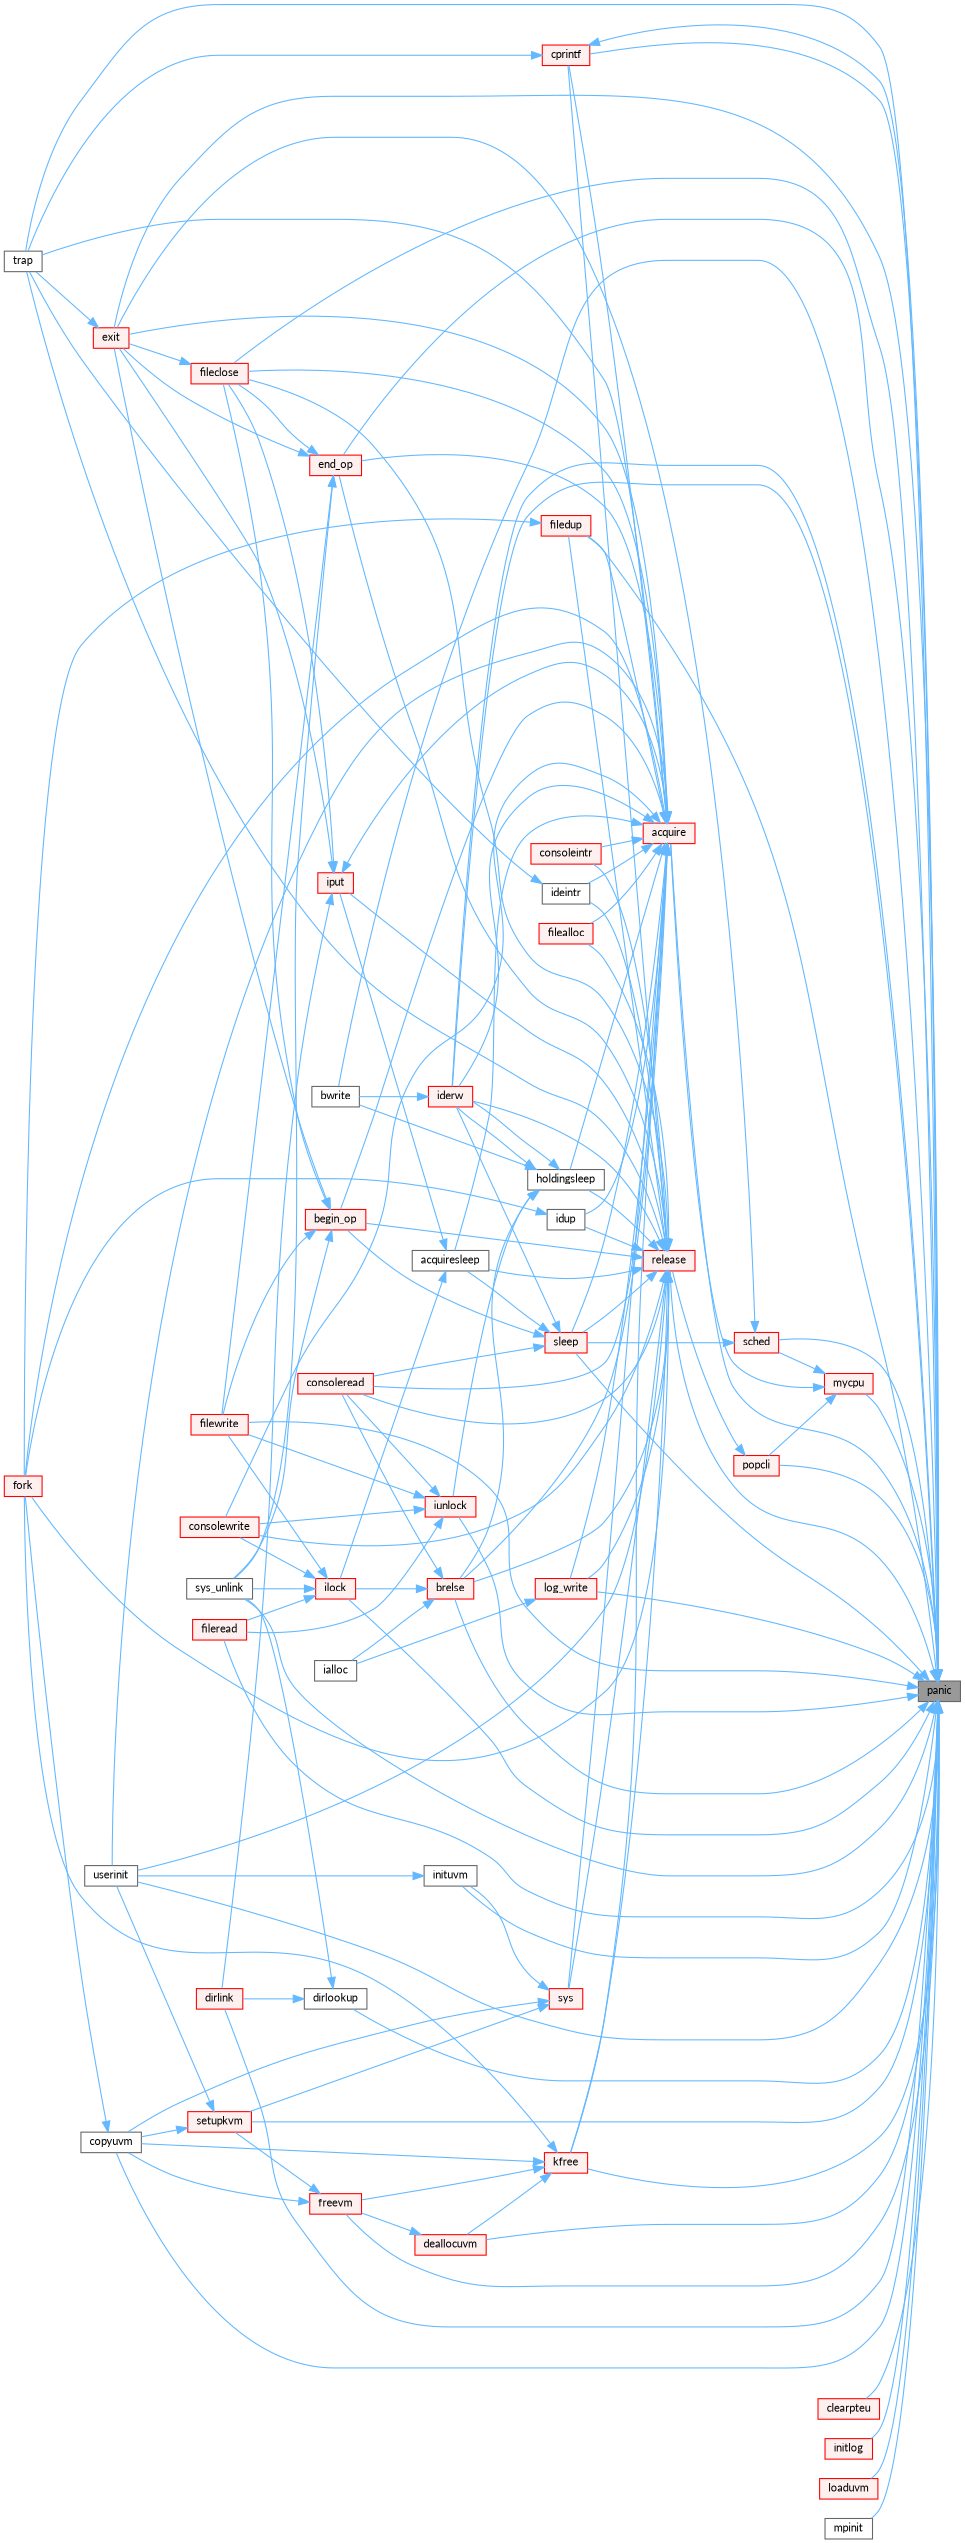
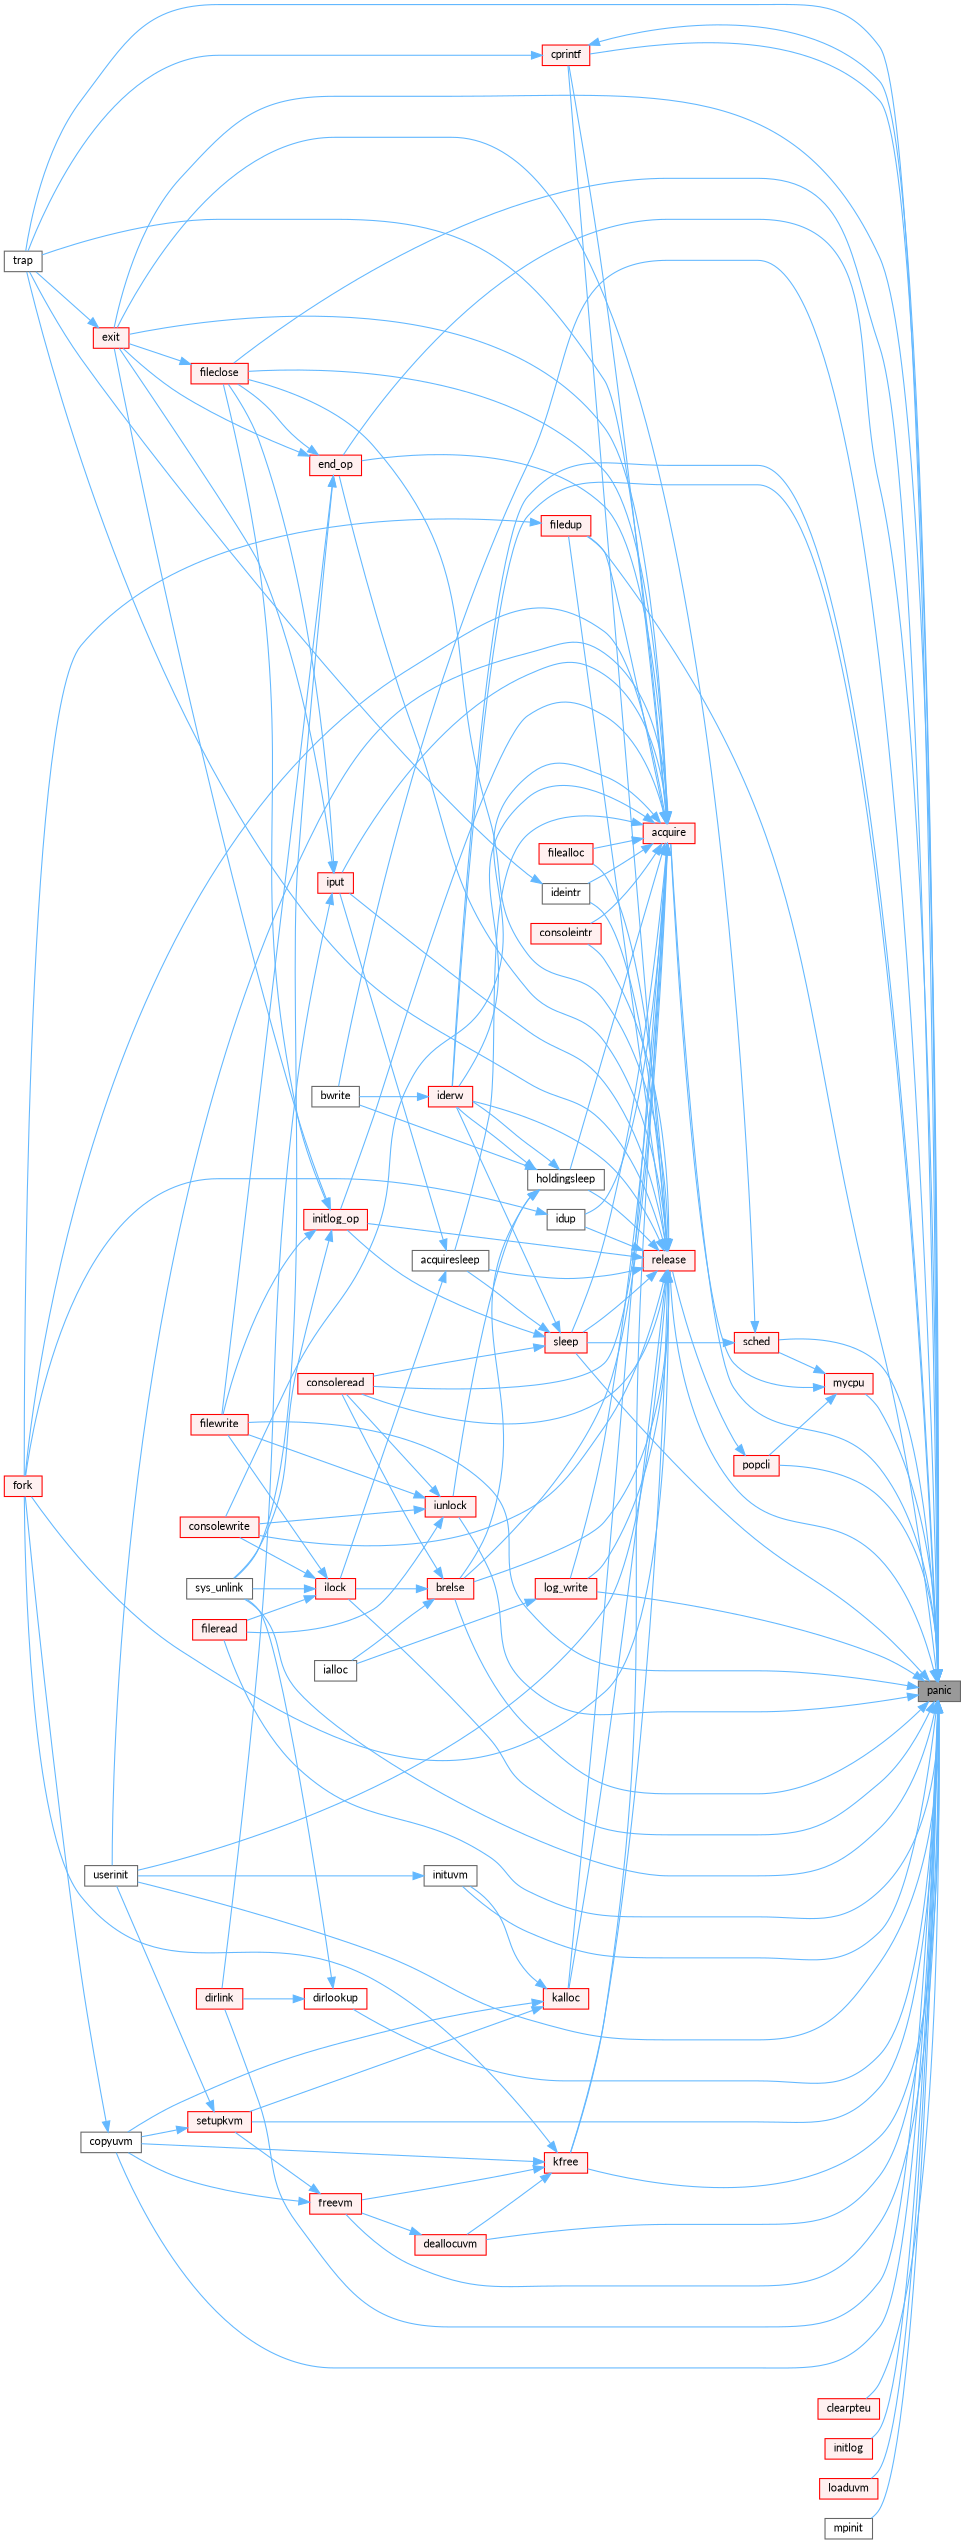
(520, 679) -> (511, 684)
(336, 1220) -> (336, 1220)
(336, 1999) -> (336, 1999)
(566, 1999) -> (566, 1999)
